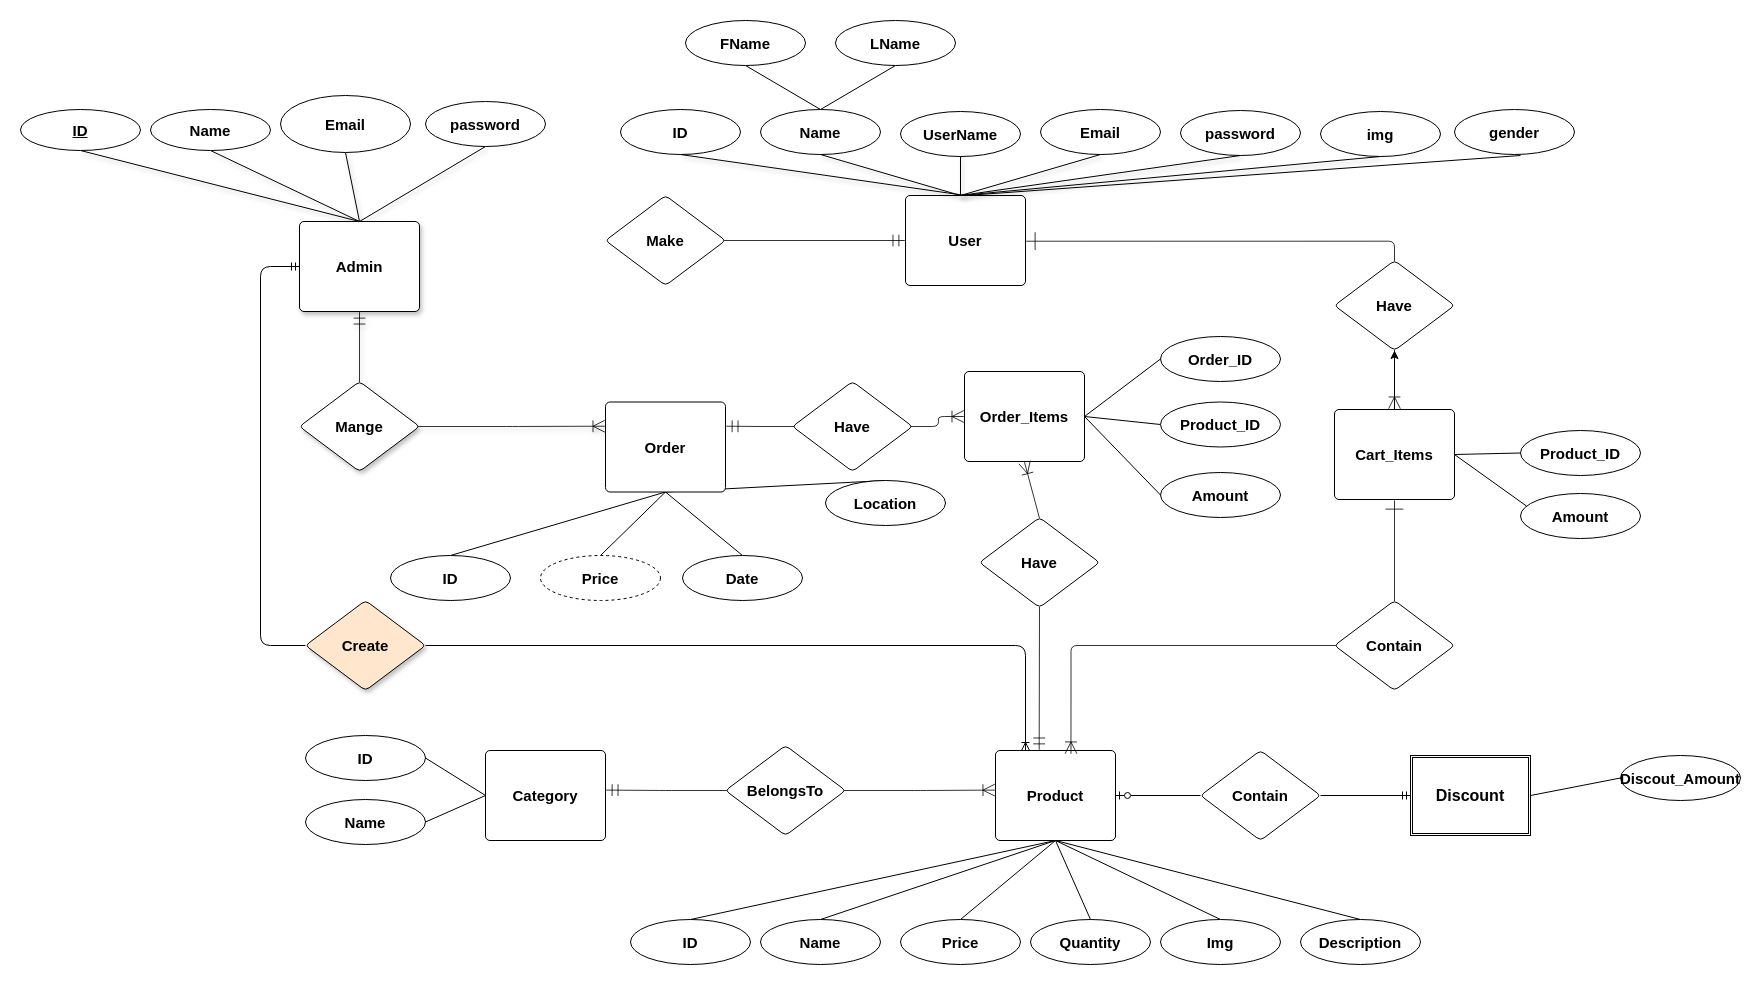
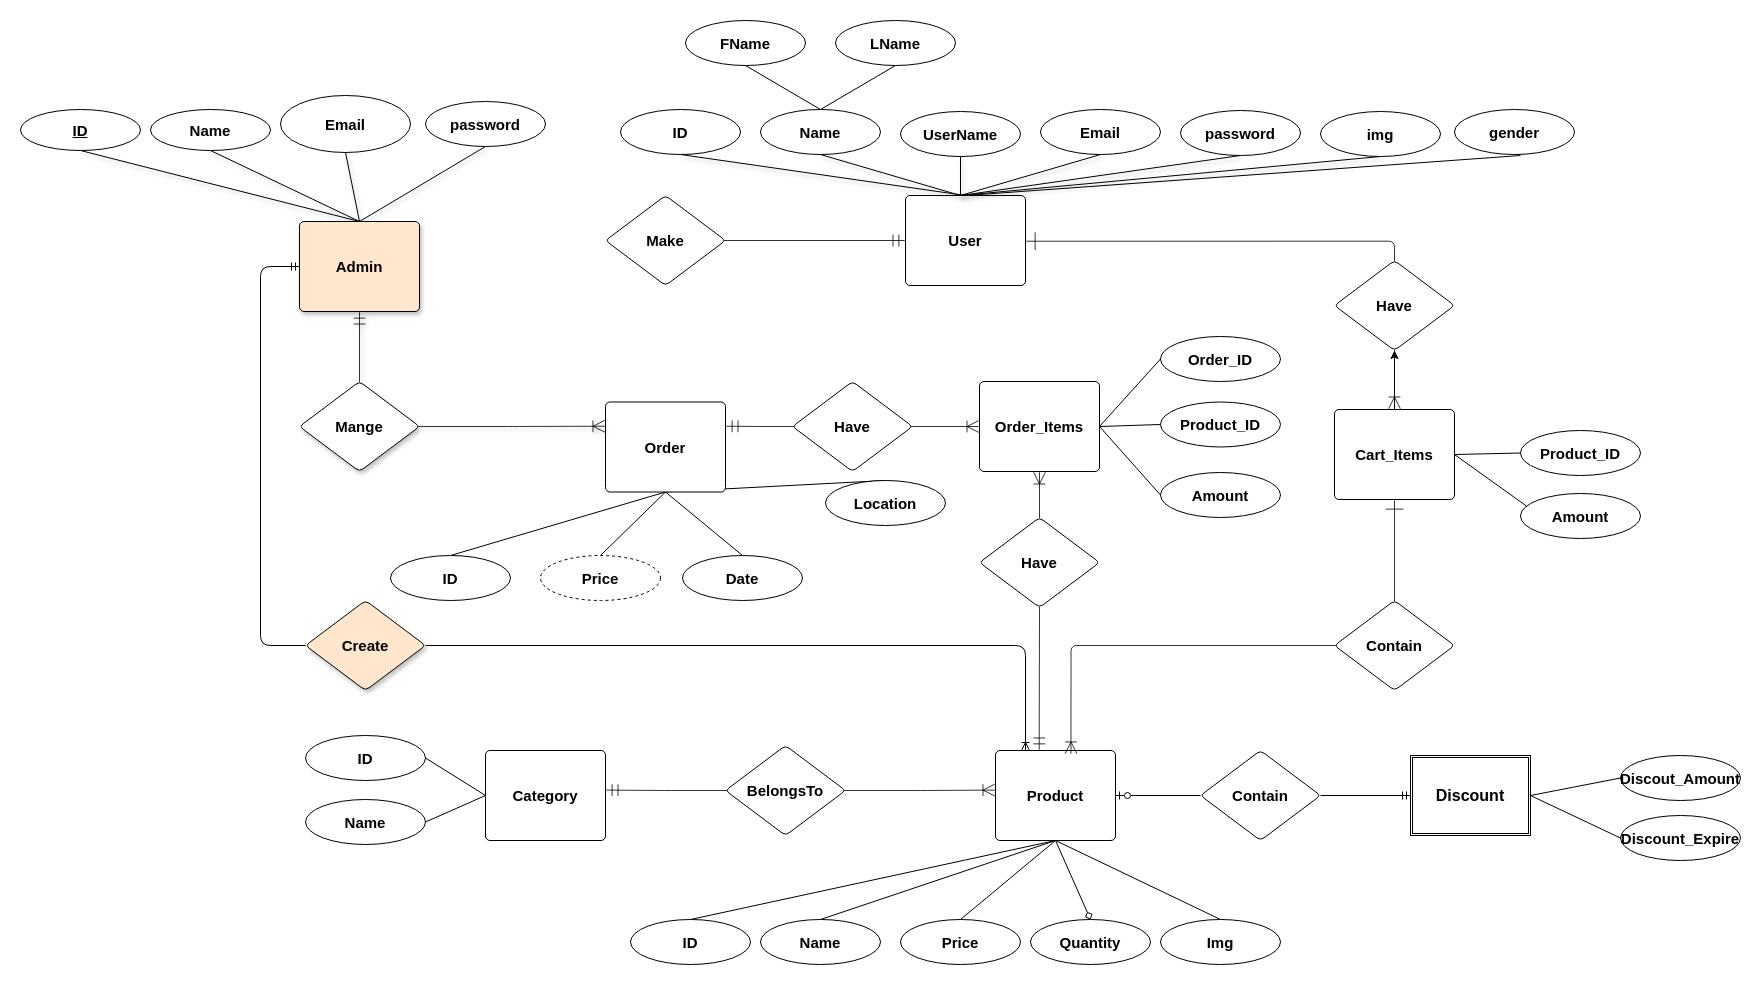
(360, 267) -> (360, 267)
(1025, 417) -> (1040, 427)
none -> (1576, 817)
none -> (1681, 838)
(1211, 881) -> none
(1088, 915) -> (1087, 911)
(1361, 942) -> none
